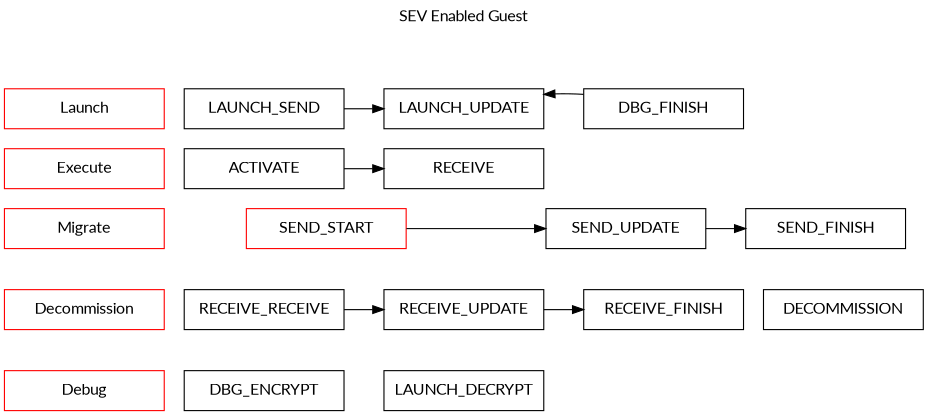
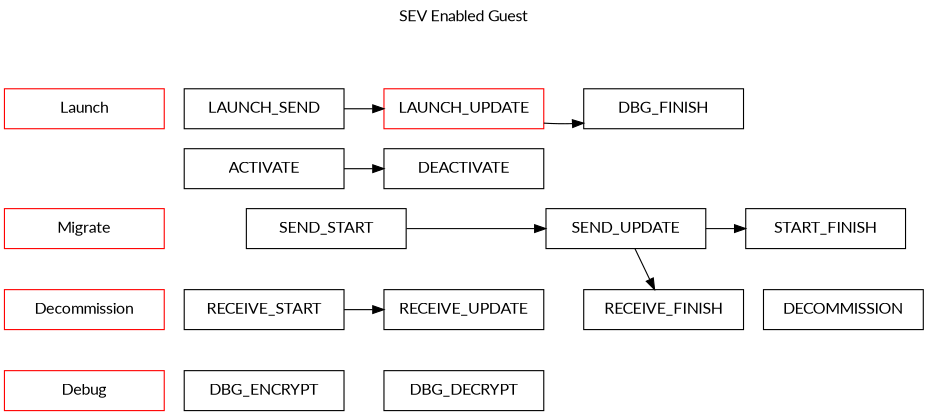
(569, 94) -> (558, 124)
(464, 109) -> (464, 109)
(84, 169) -> none
(464, 169) -> (464, 169)
(326, 229) -> (326, 229)
(826, 229) -> (826, 229)
(264, 310) -> (264, 310)
(558, 310) -> (642, 264)
(464, 391) -> (464, 391)
